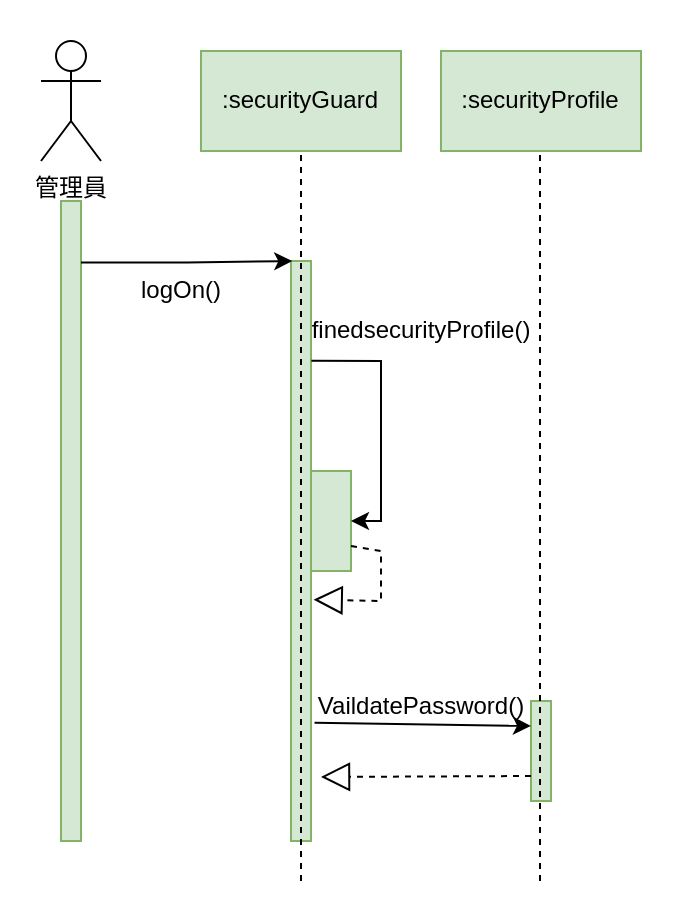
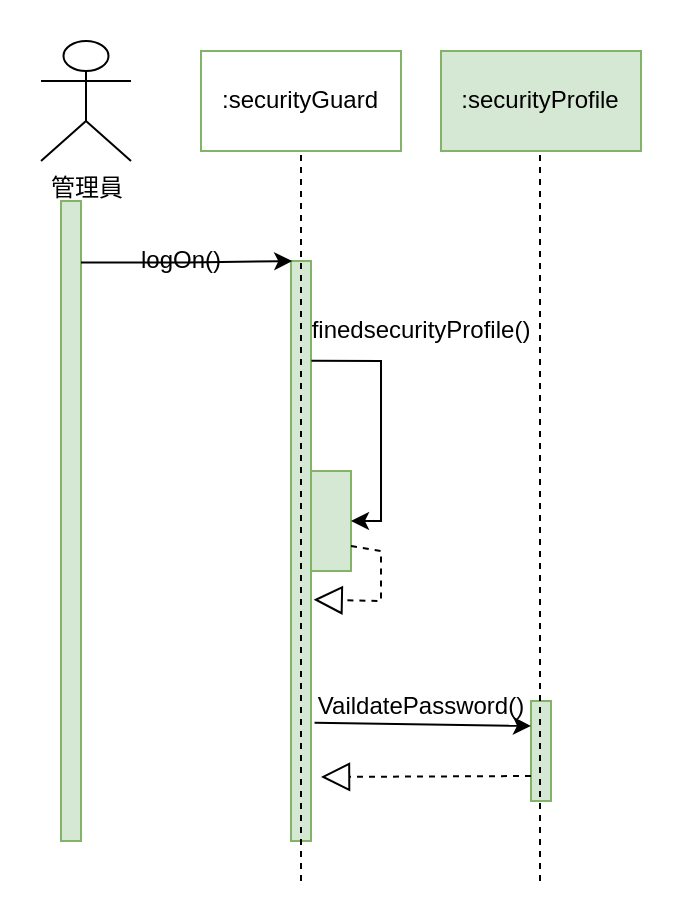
(71, 101) -> (86, 101)
(301, 101) -> (301, 101)
(181, 291) -> (181, 261)
